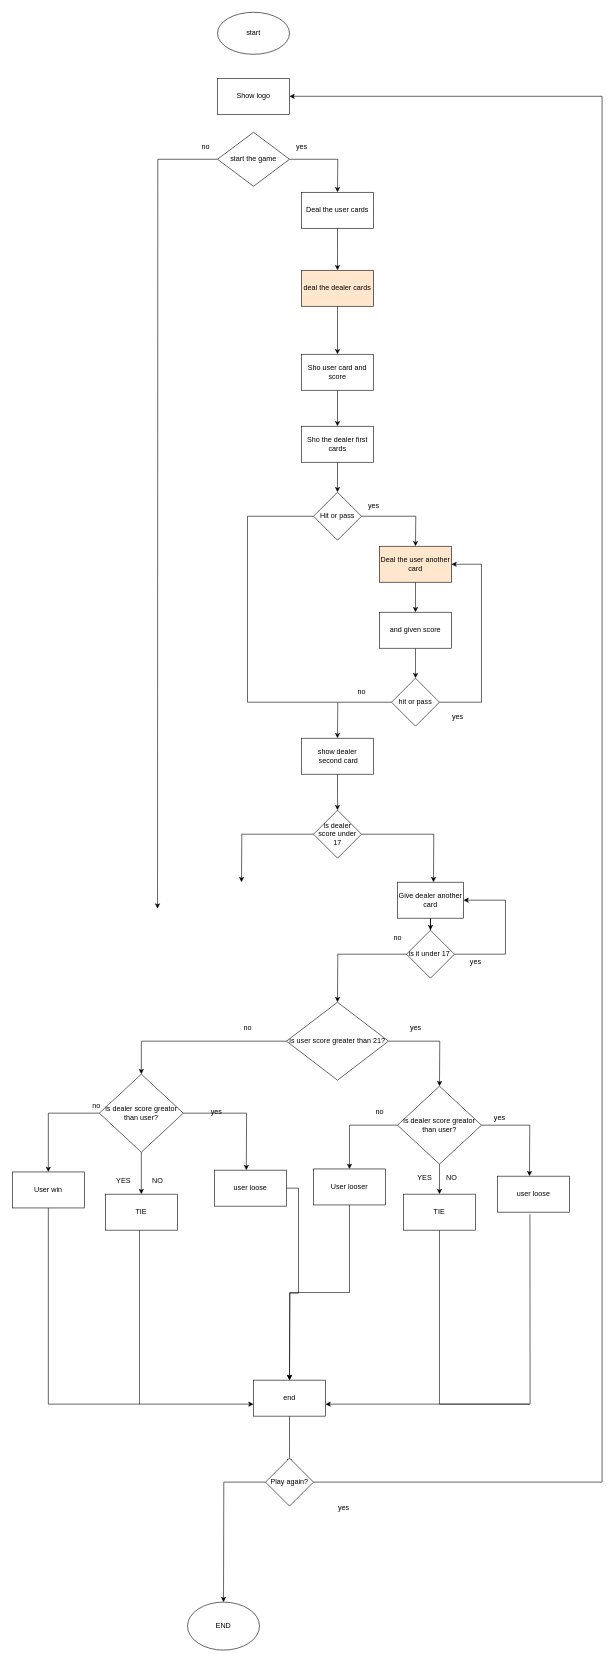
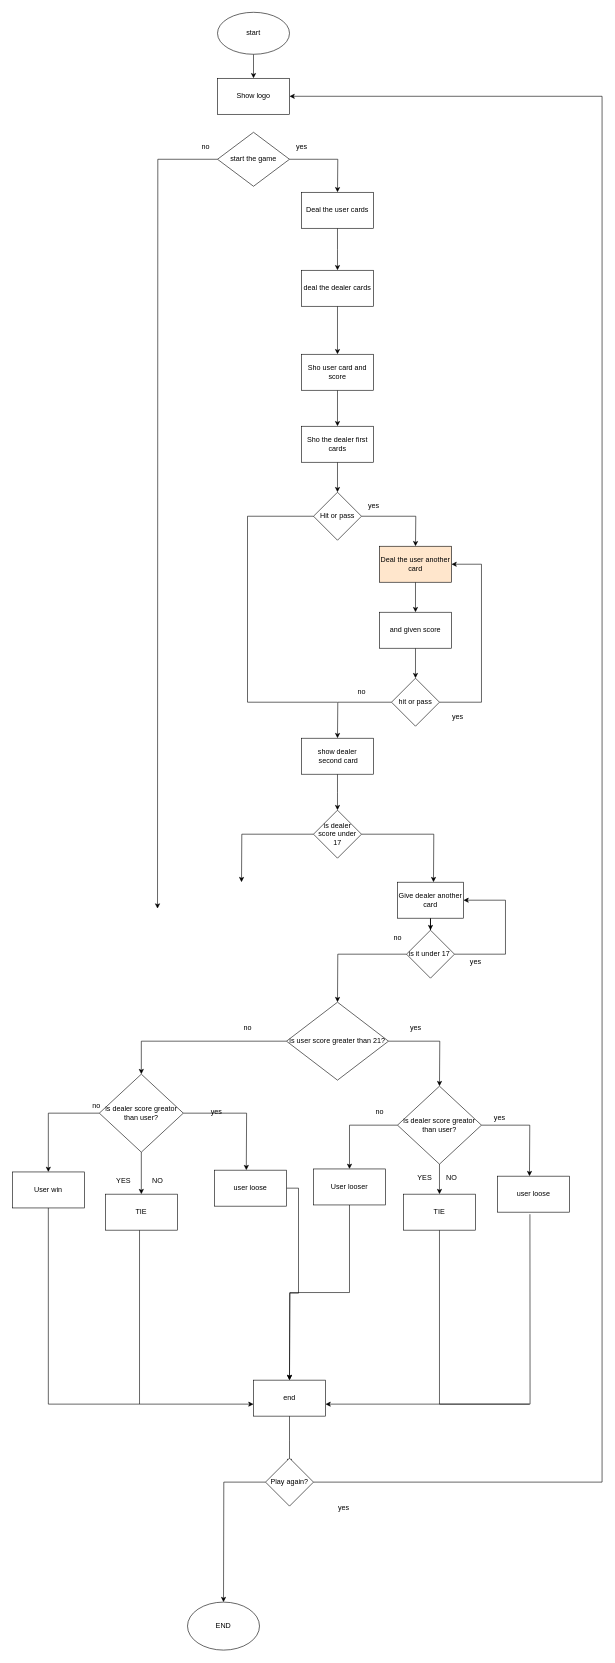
none -> (254, 64)
(338, 288) -> (338, 288)
